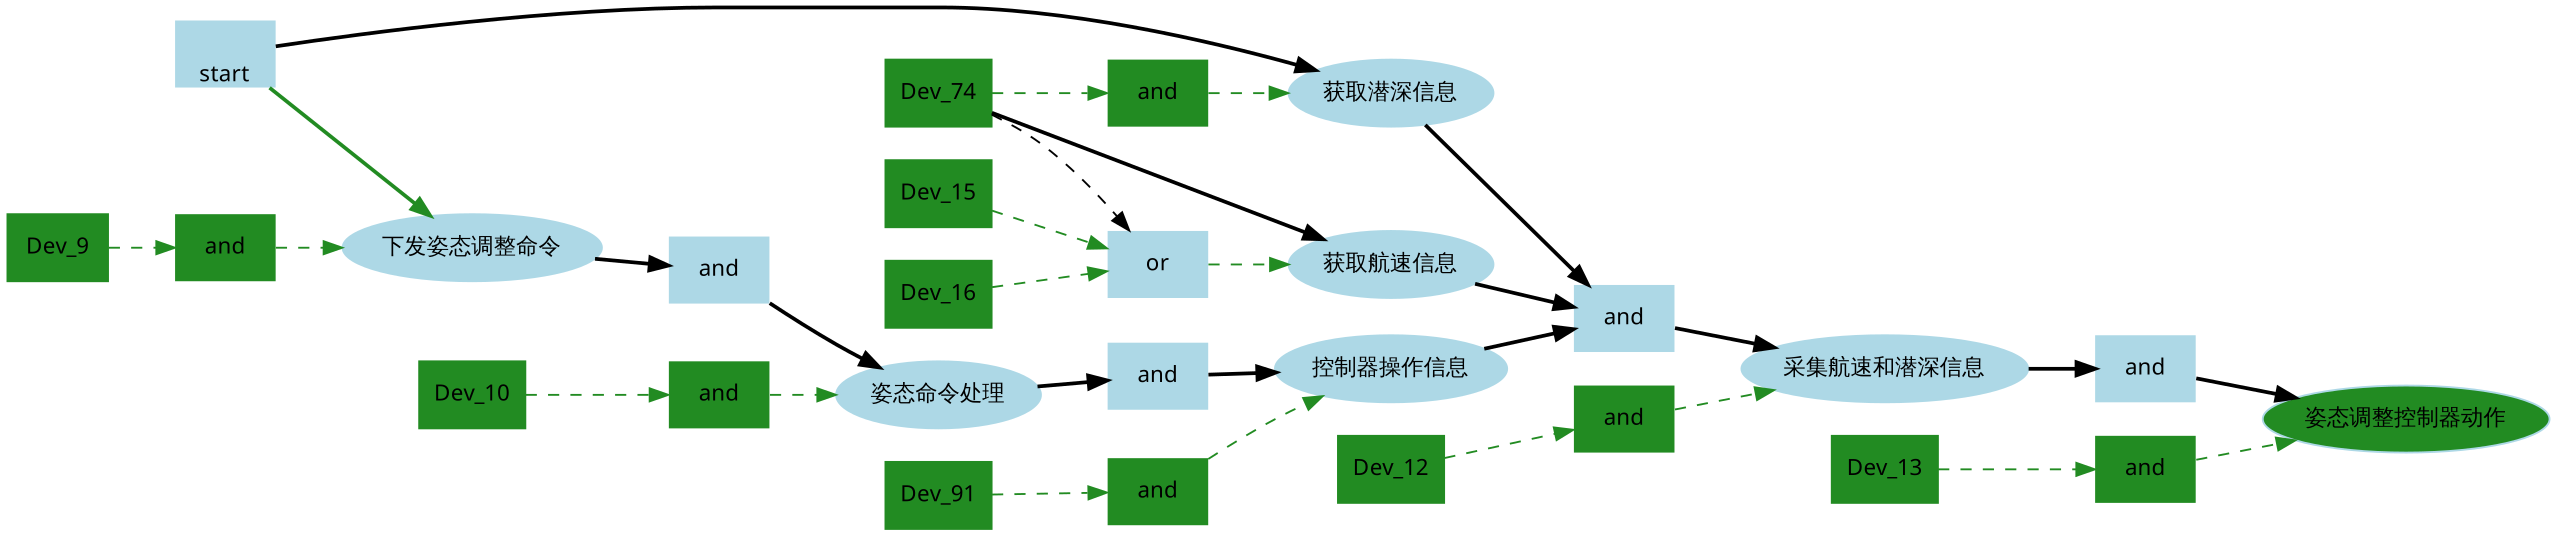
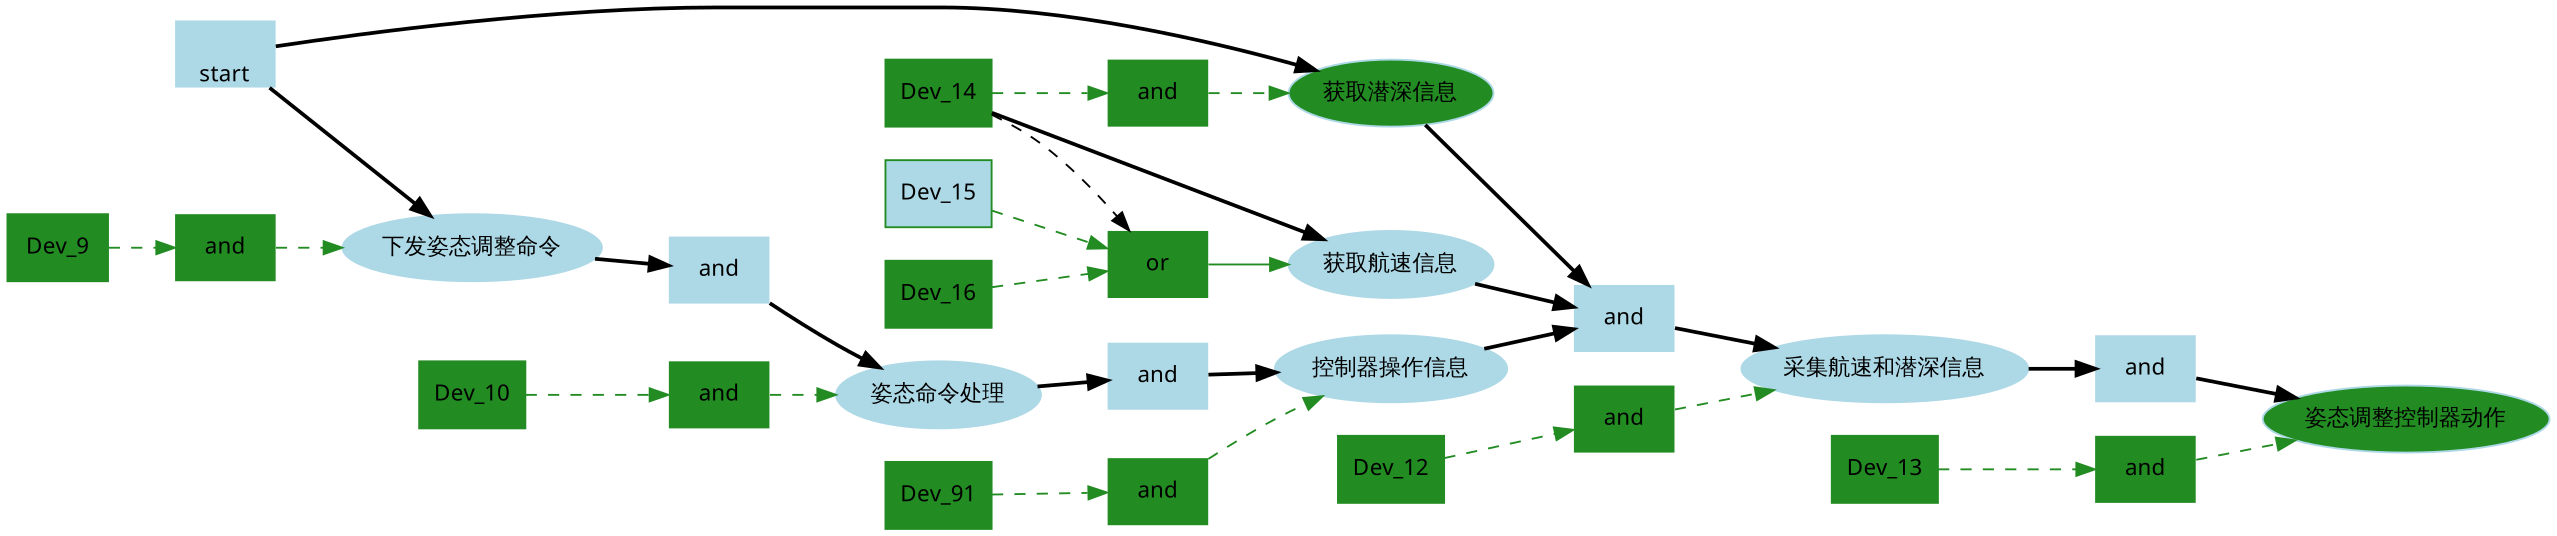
(939, 93) -> (939, 93)
(1391, 93) -> (1391, 93)
(342, 146) -> (342, 146)
(939, 194) -> (939, 194)
(1158, 264) -> (1158, 264)
(1239, 264) -> (1239, 264)
